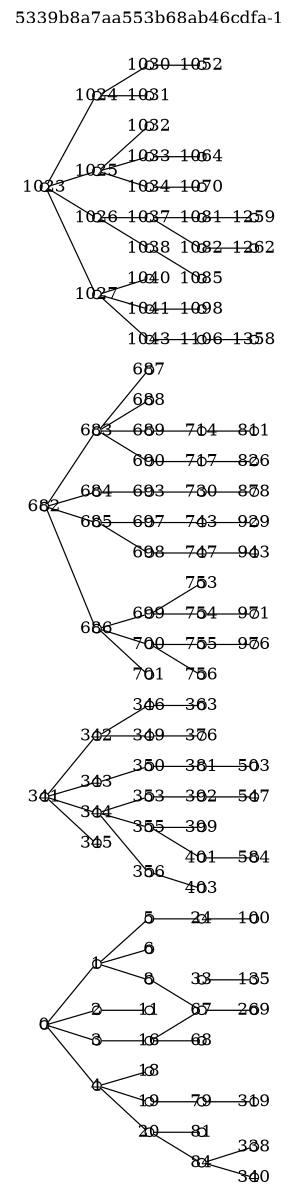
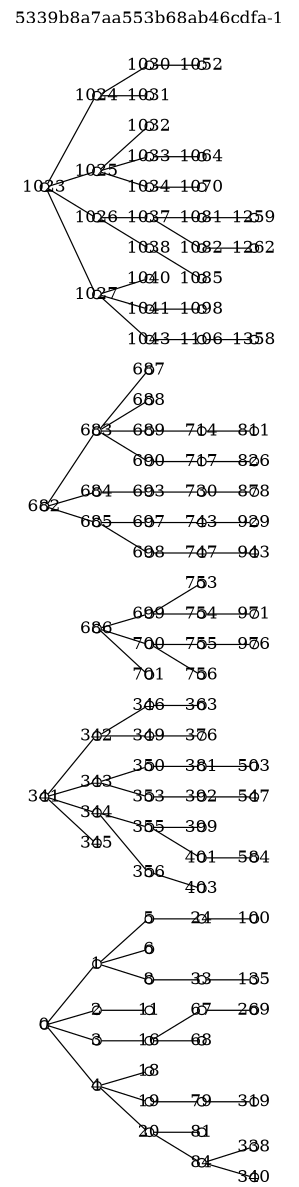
(71, 568) -> none
(123, 805) -> (123, 790)
(176, 995) -> (176, 980)
